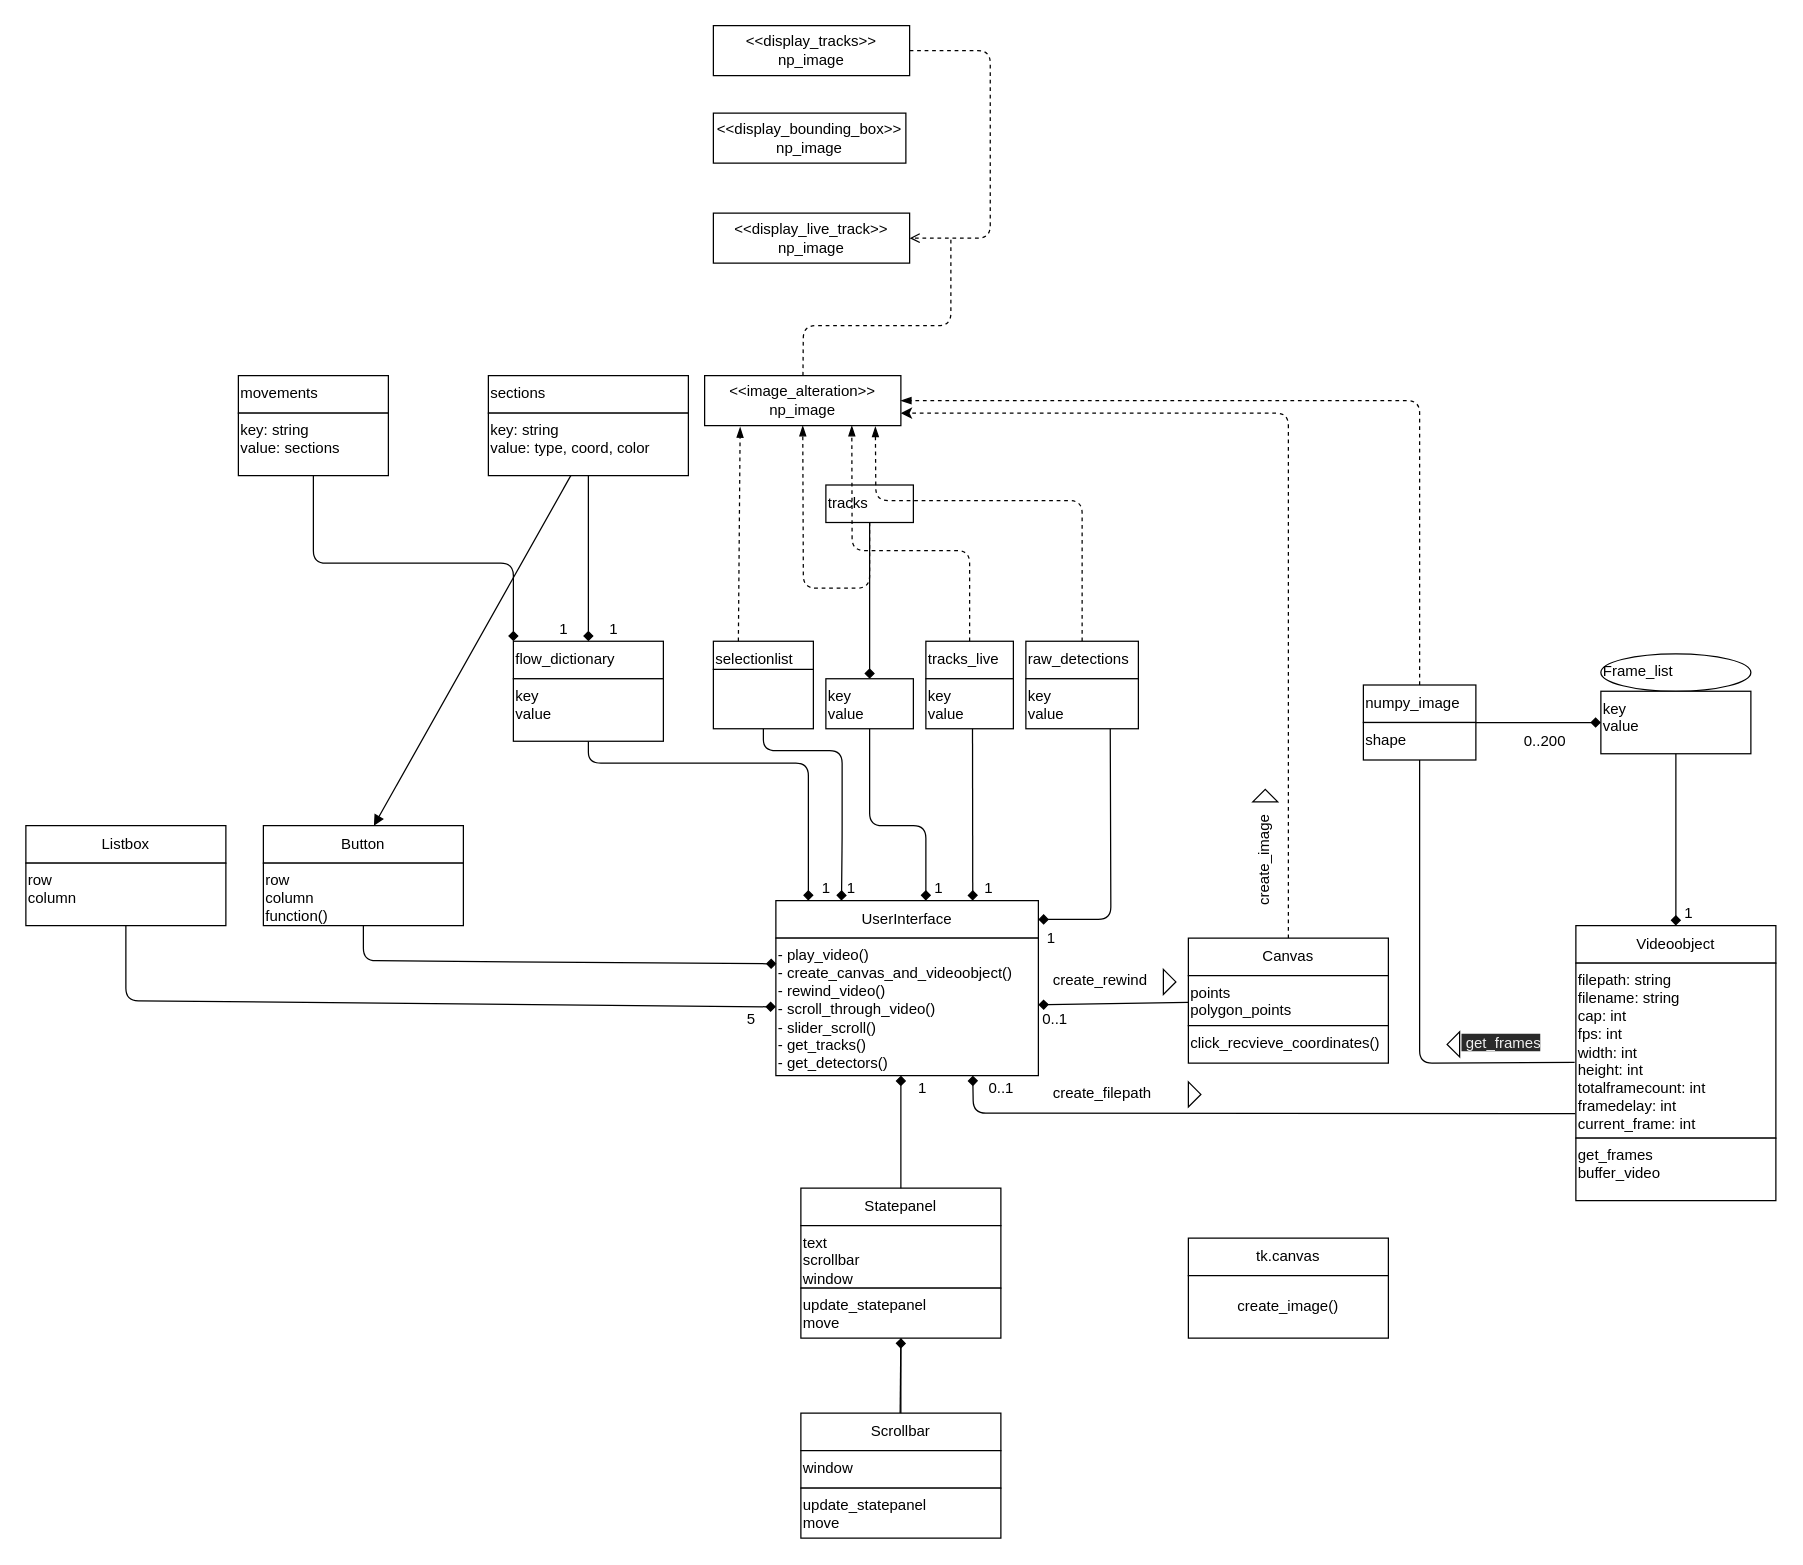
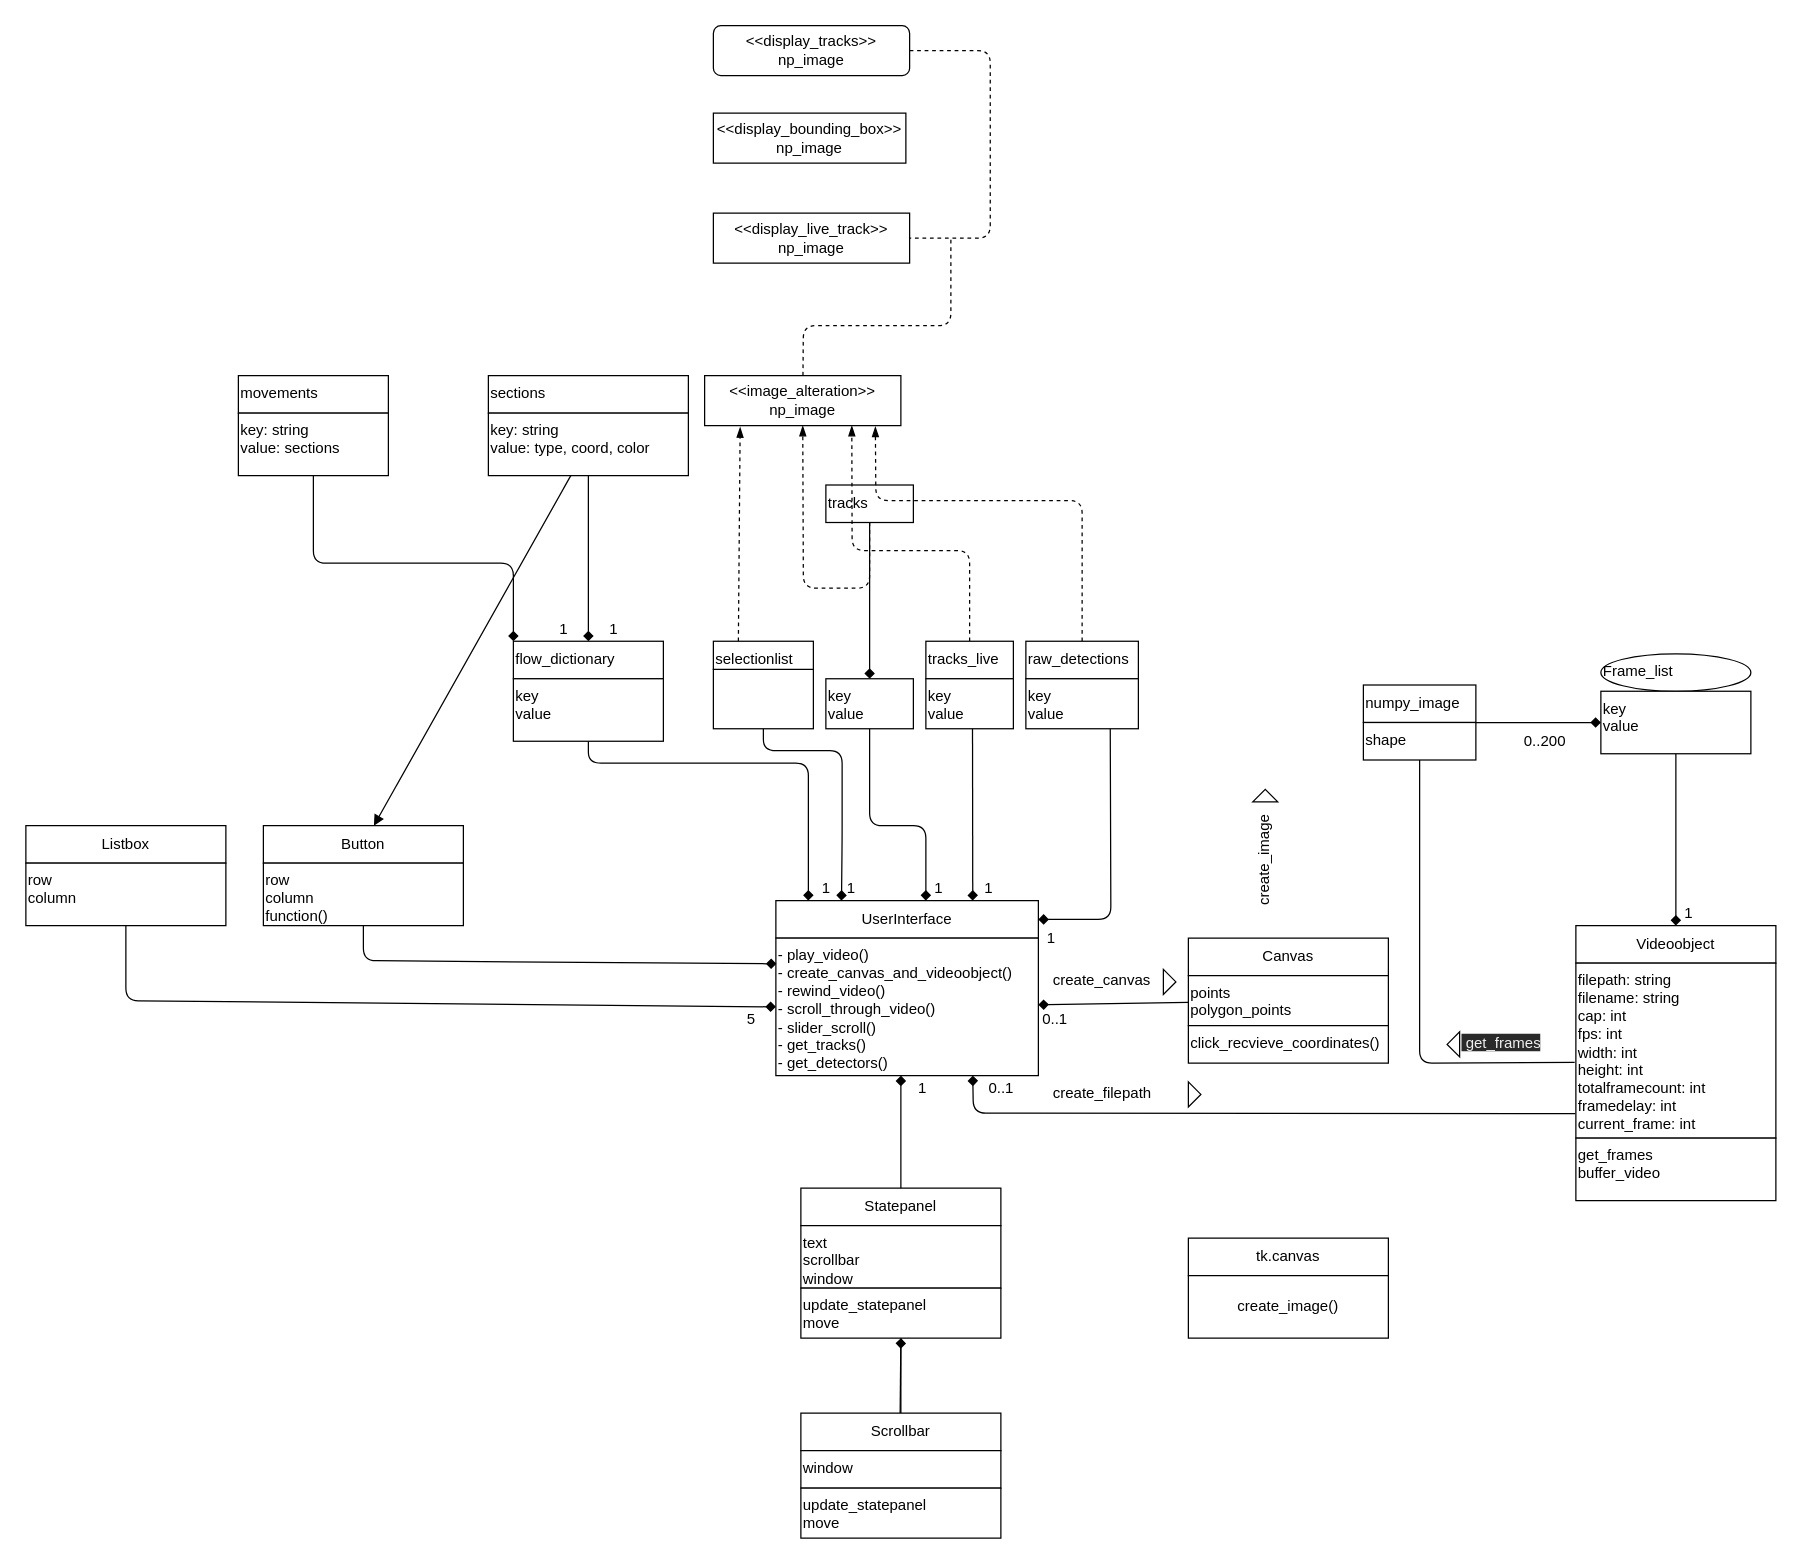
(811, 51) -> (811, 51)
(915, 238) -> (914, 238)
(1302, 401) -> none
(1288, 492) -> none
(1104, 990) -> (1104, 990)
